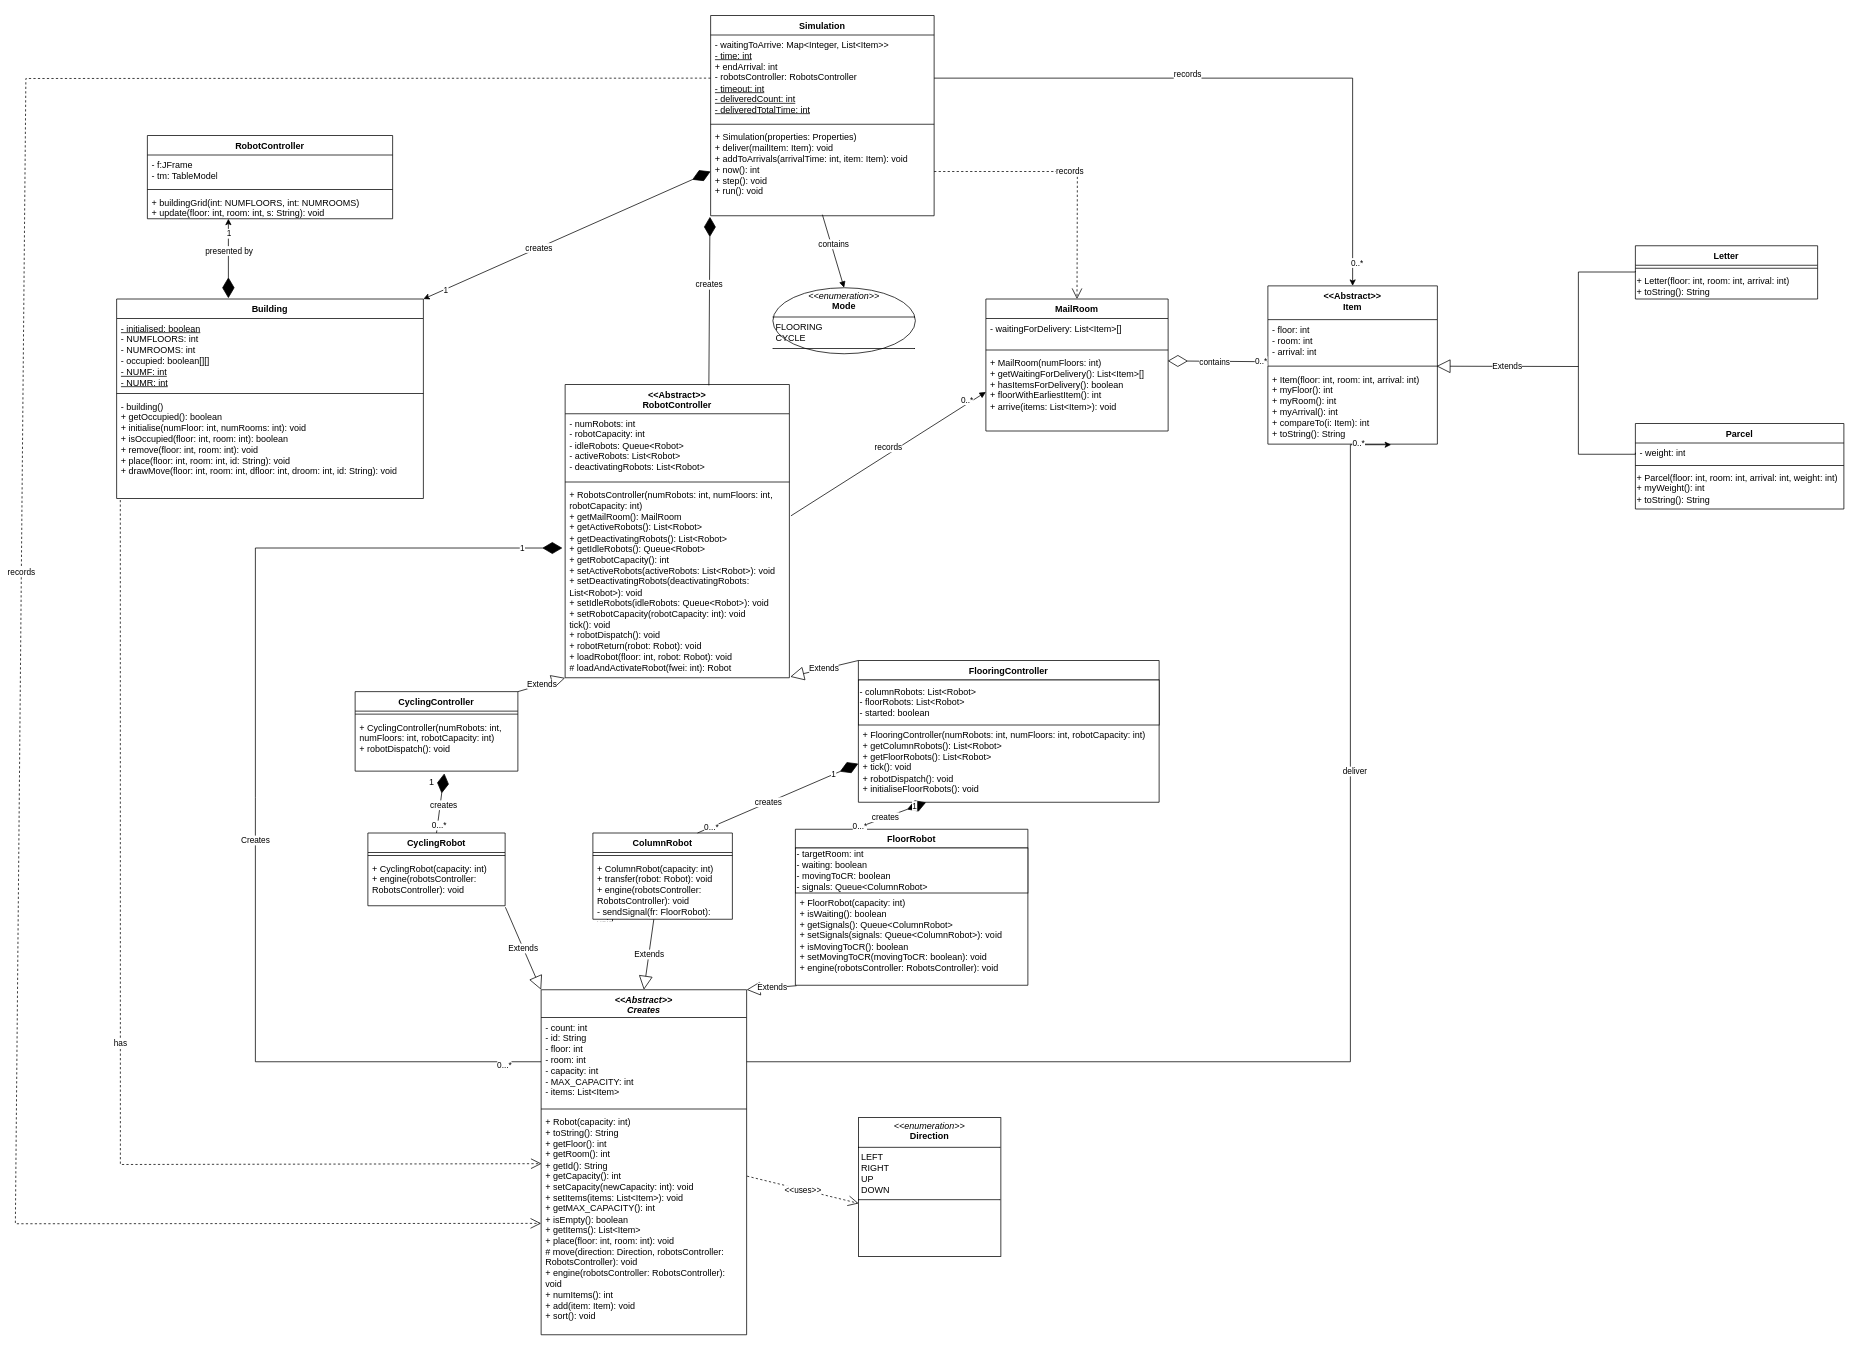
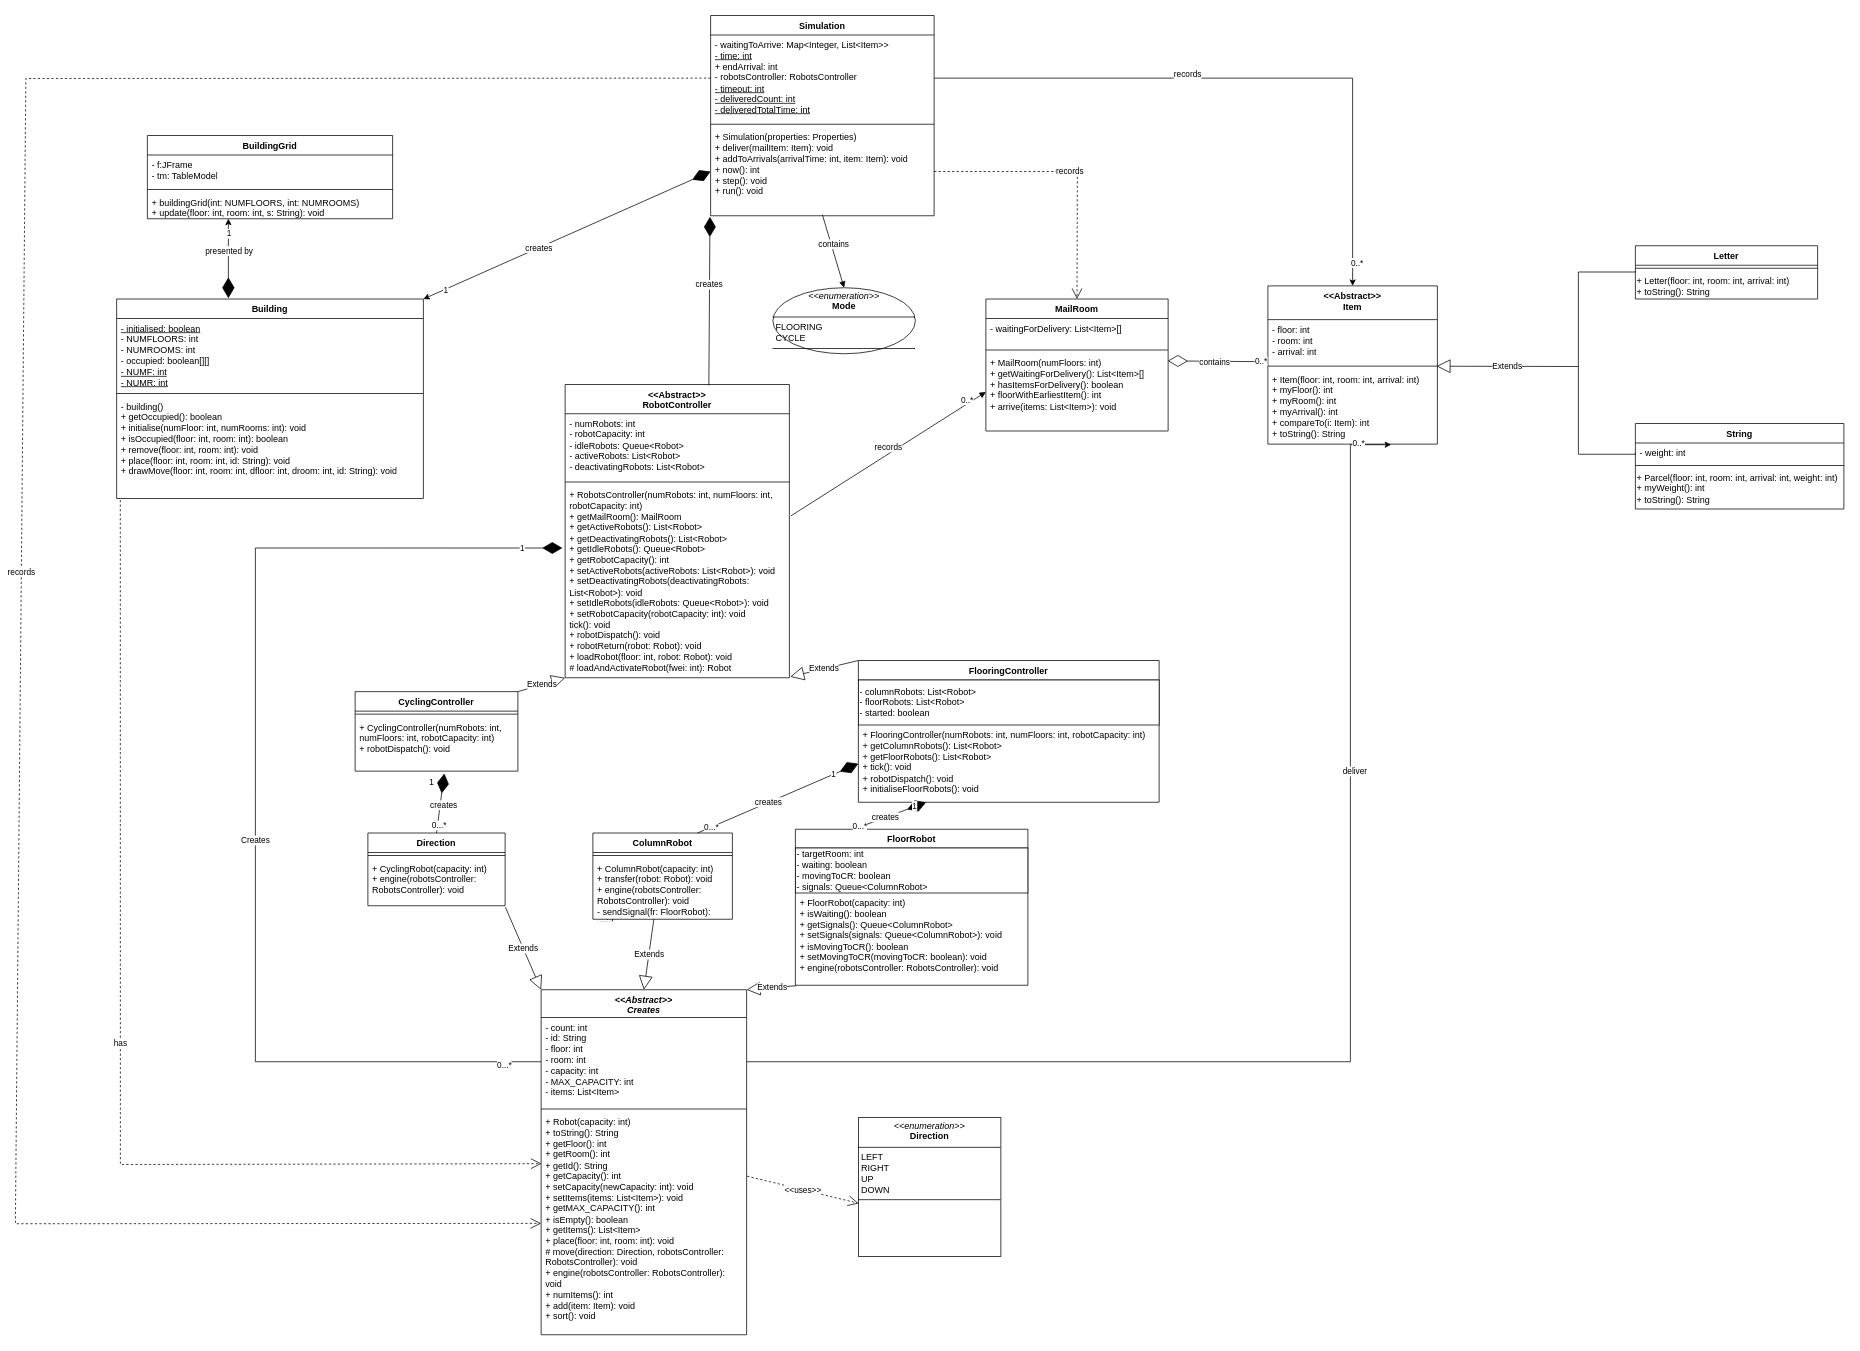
(270, 146) -> (270, 146)
(1740, 434) -> (1740, 434)
(437, 844) -> (437, 844)
